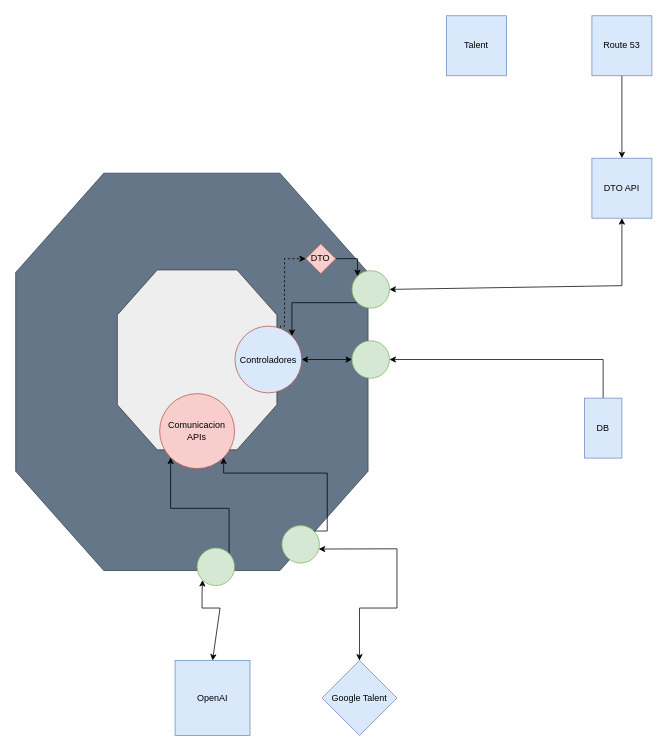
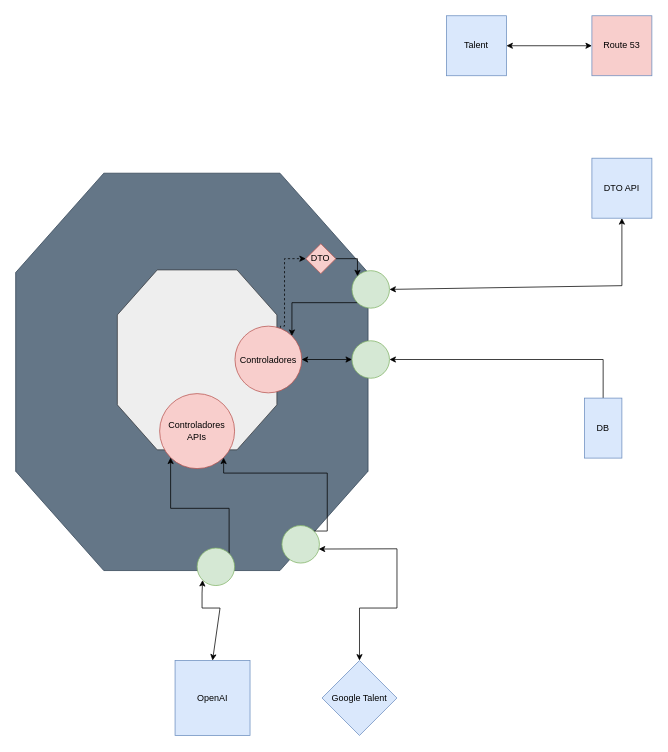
none -> (549, 45)
(622, 45) -> (622, 45)
(622, 151) -> none
(268, 359) -> (268, 359)
(197, 431) -> (197, 431)
